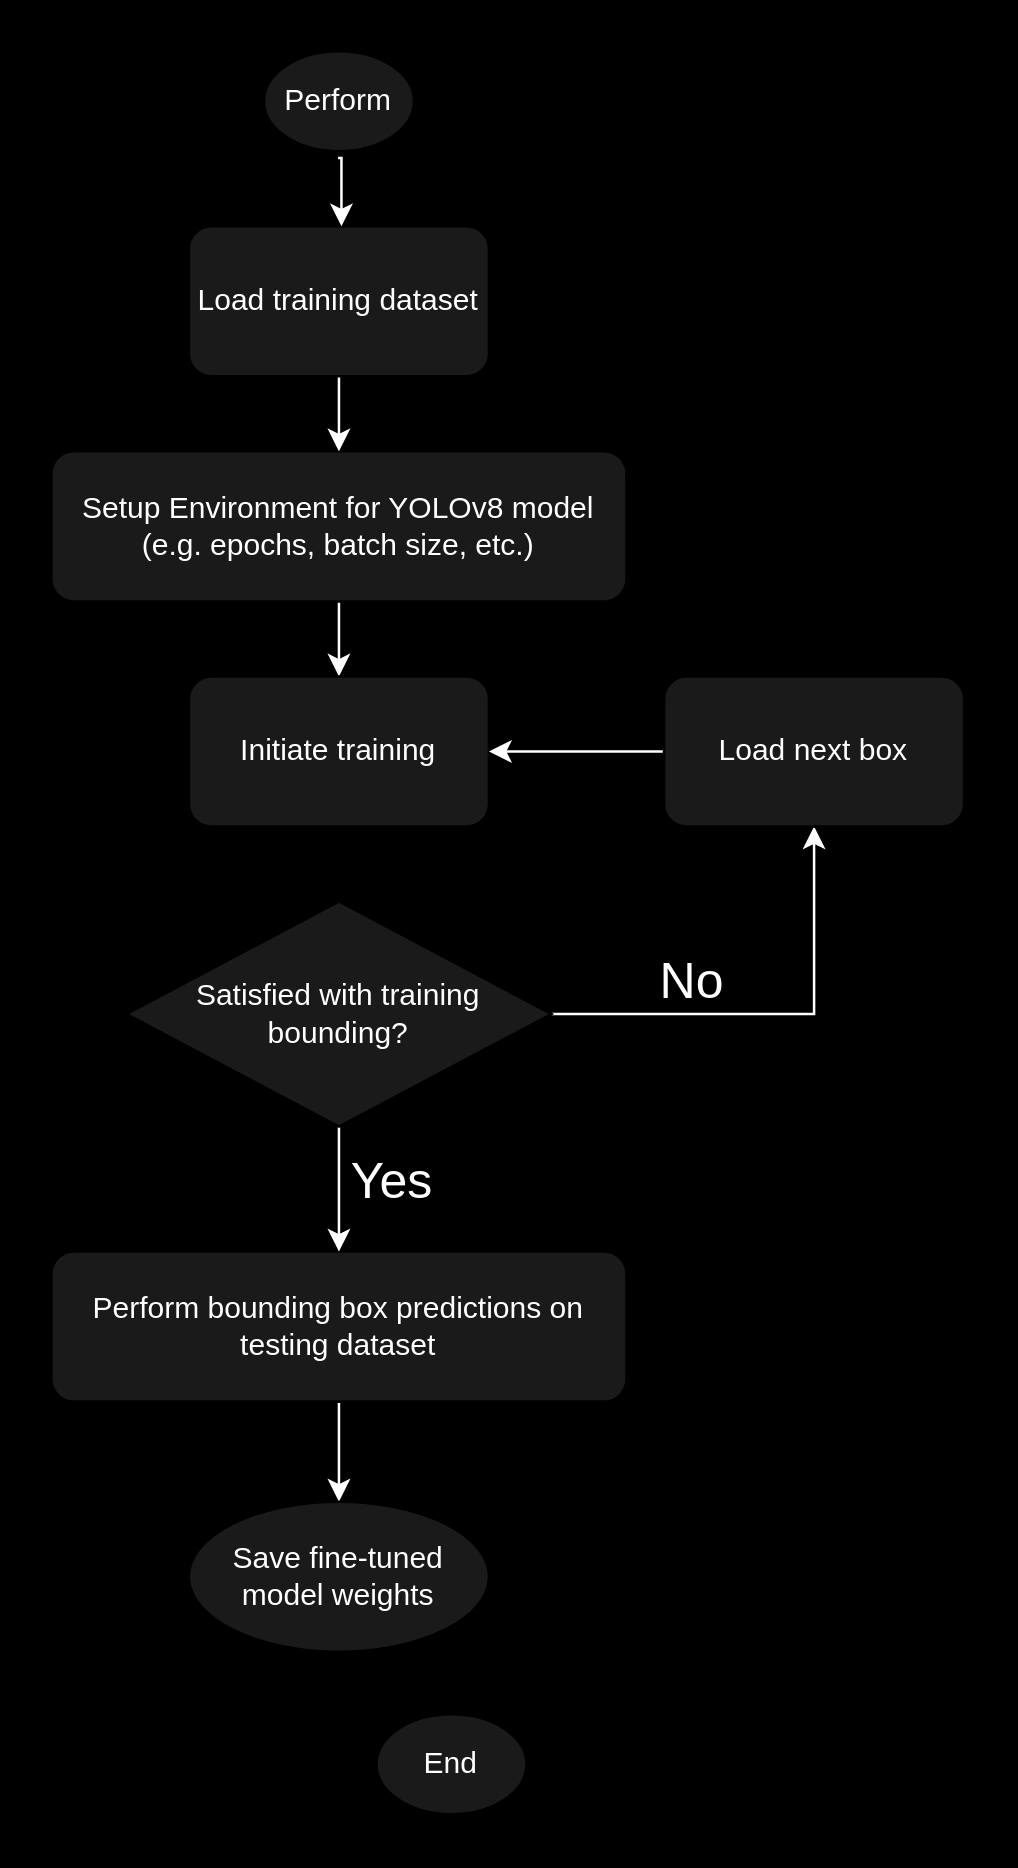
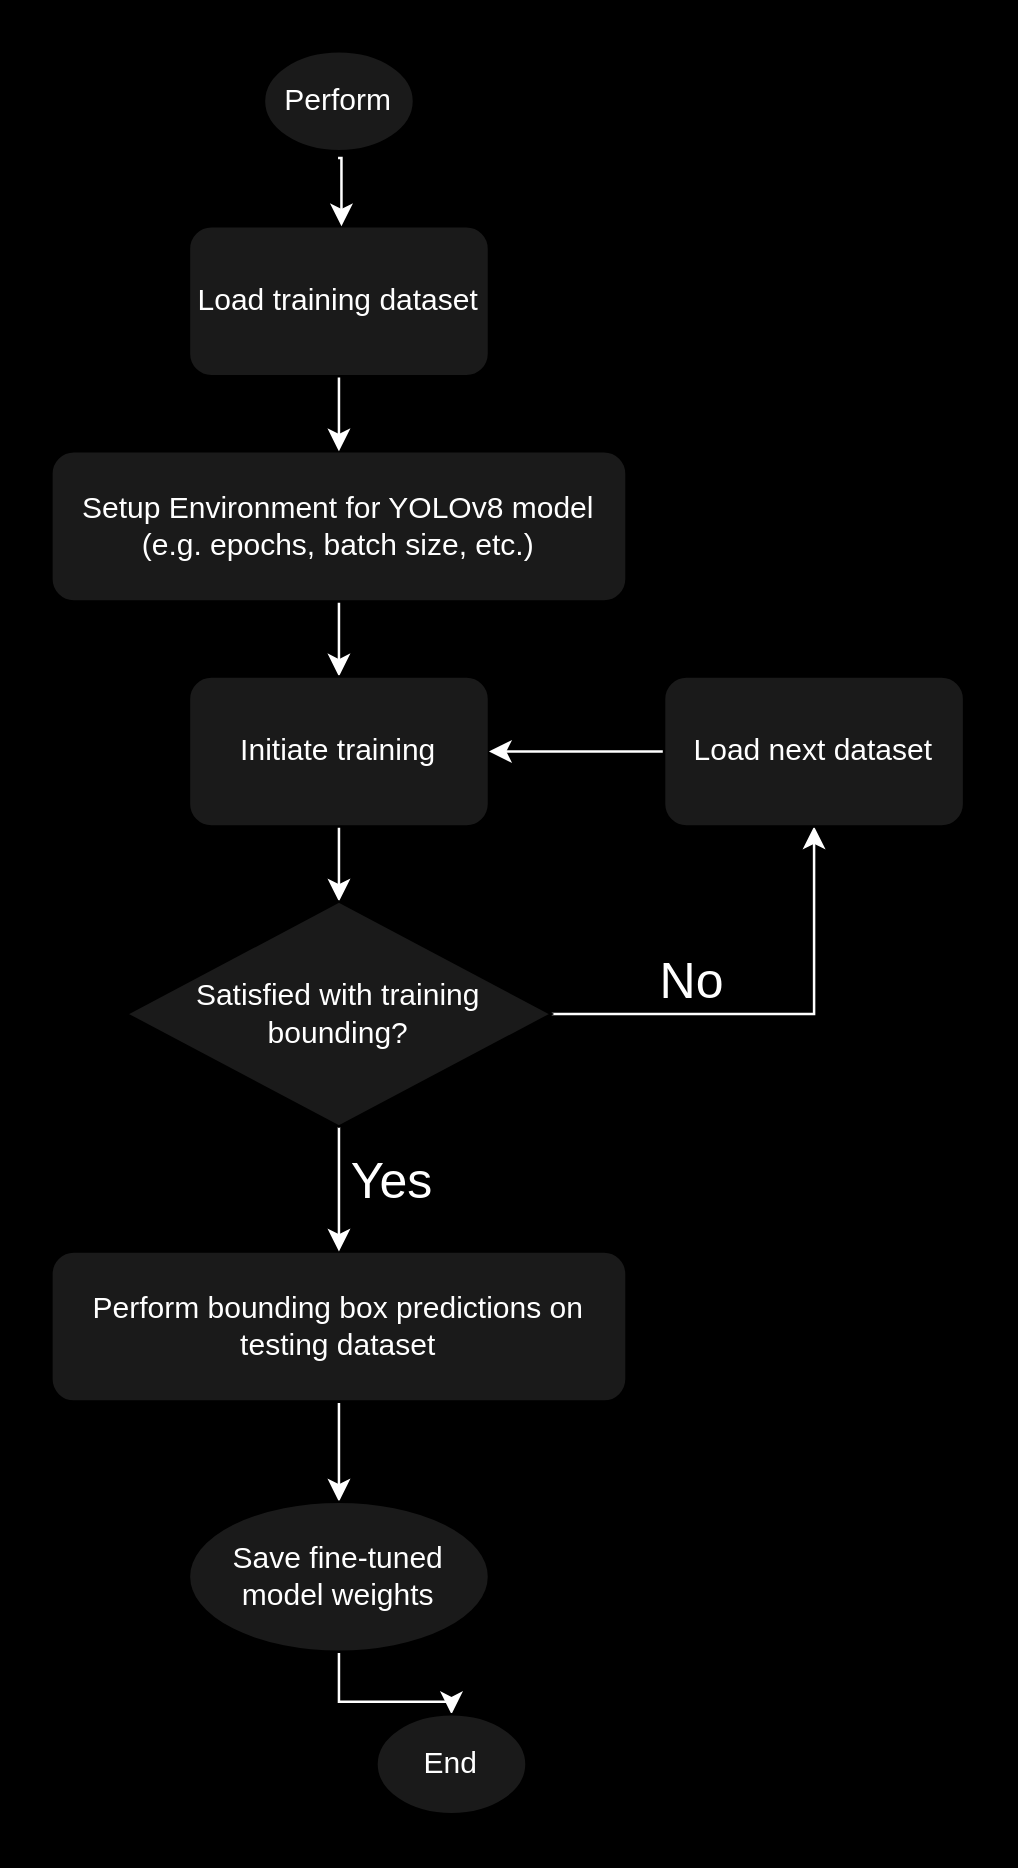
(814, 751) -> (814, 751)
none -> (339, 855)
none -> (371, 1701)
